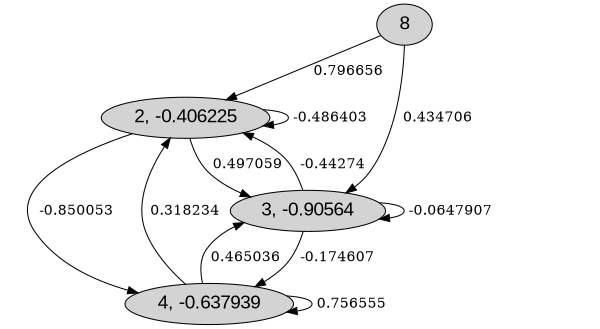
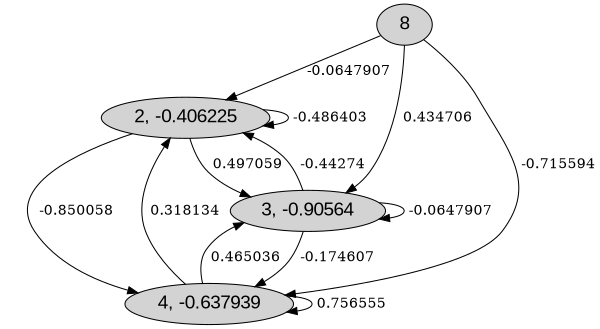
(346, 71) -> (346, 71)
(74, 211) -> (74, 211)
(183, 211) -> (183, 211)
none -> (504, 228)
